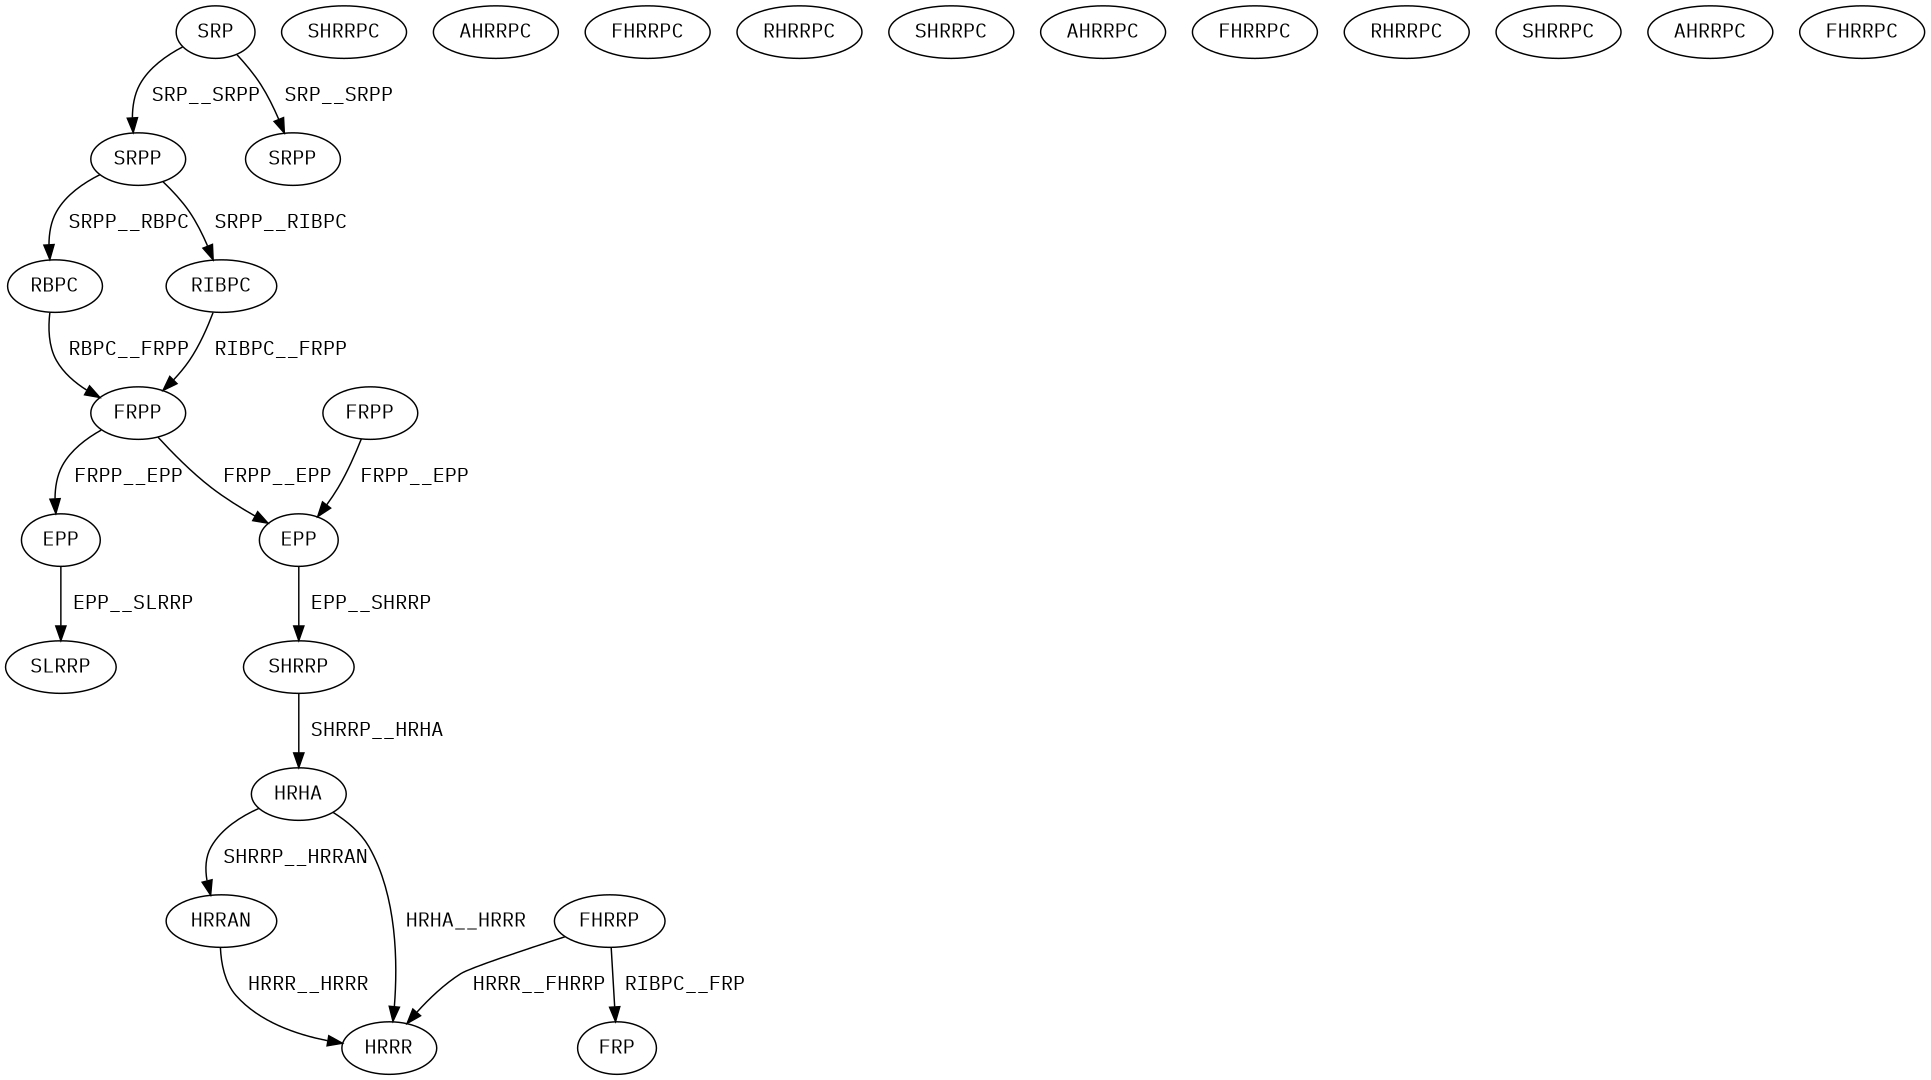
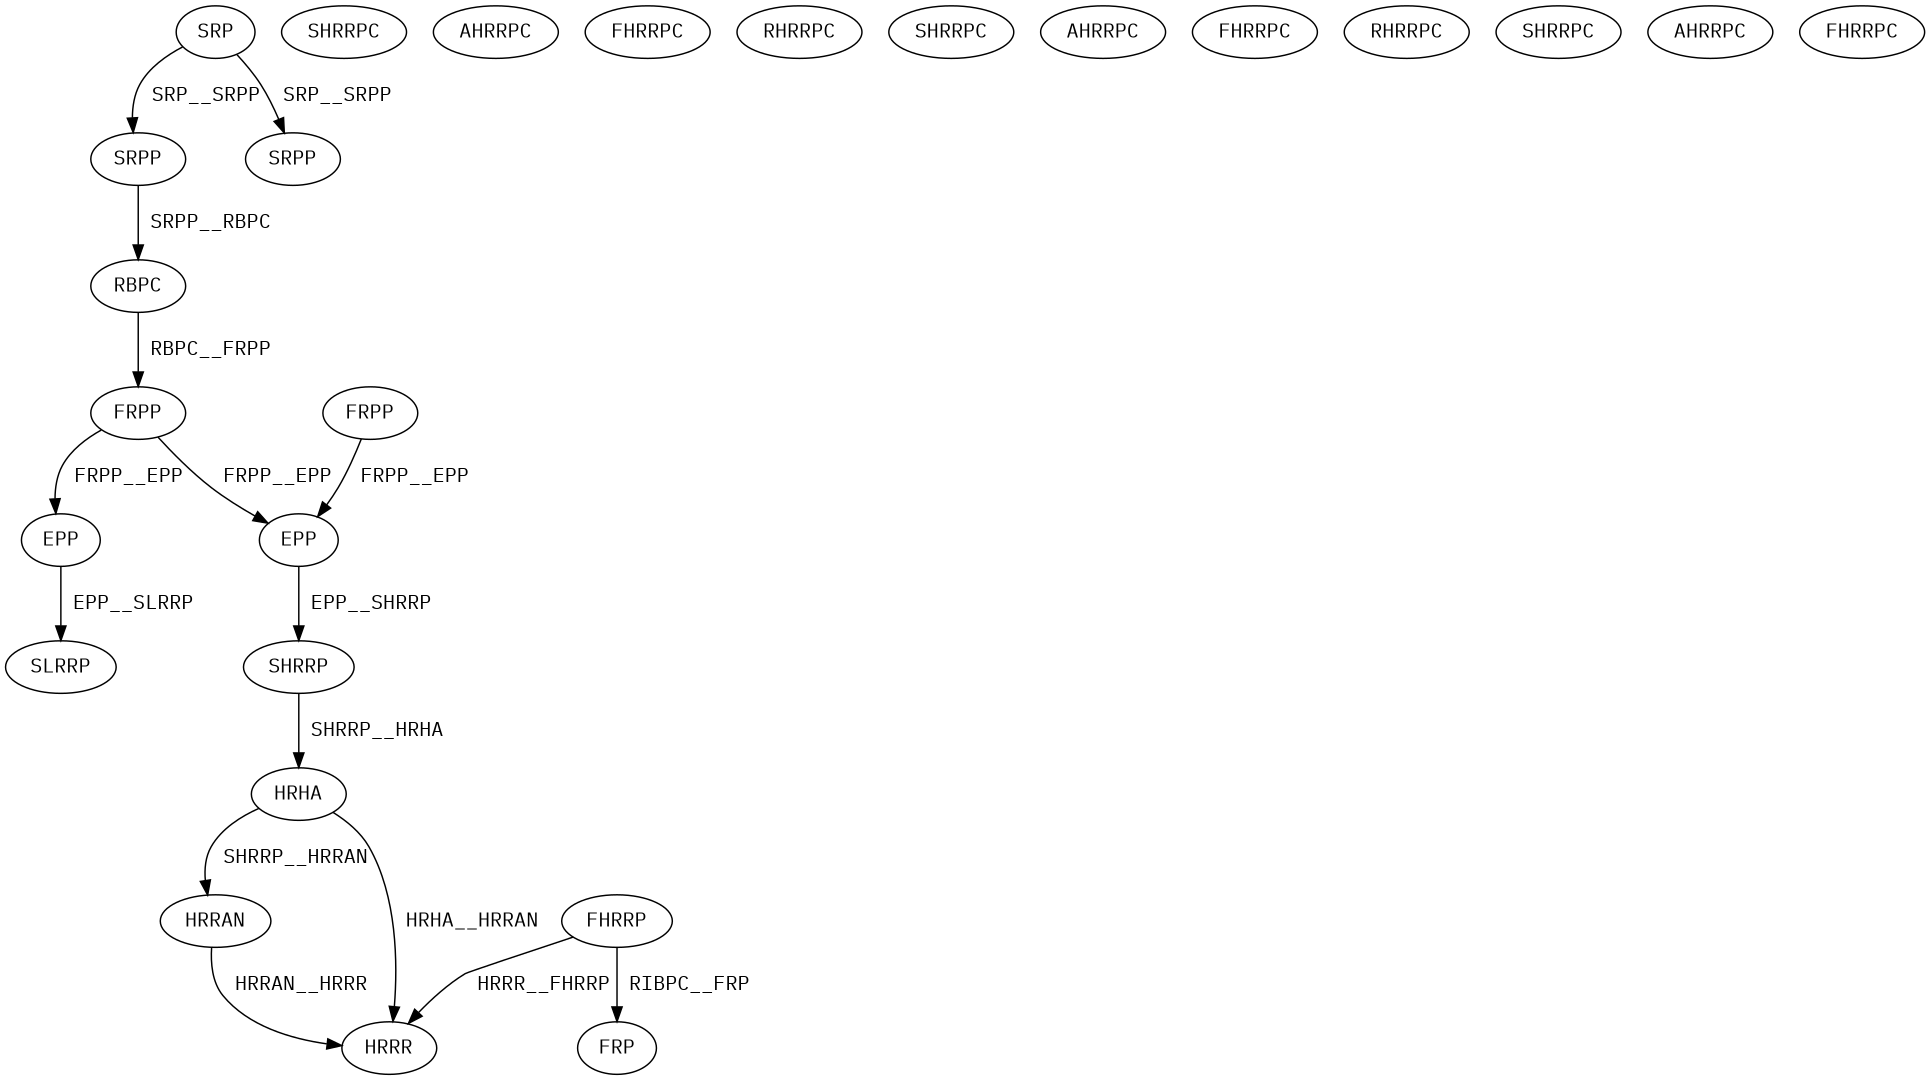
(221, 286) -> none
(460, 921) -> (467, 921)
(302, 985) -> (296, 985)
